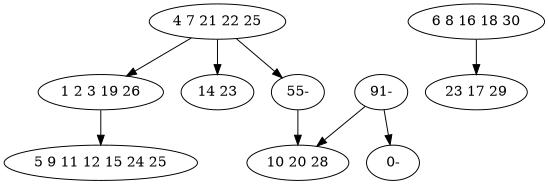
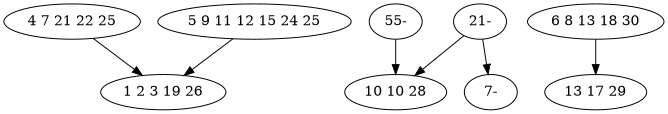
(476, 22) -> (596, 22)
(256, 55) -> none
(217, 92) -> none
(381, 92) -> (480, 22)
(476, 92) -> (596, 92)
(101, 123) -> (212, 54)
(298, 163) -> (396, 92)
(393, 163) -> (491, 92)
